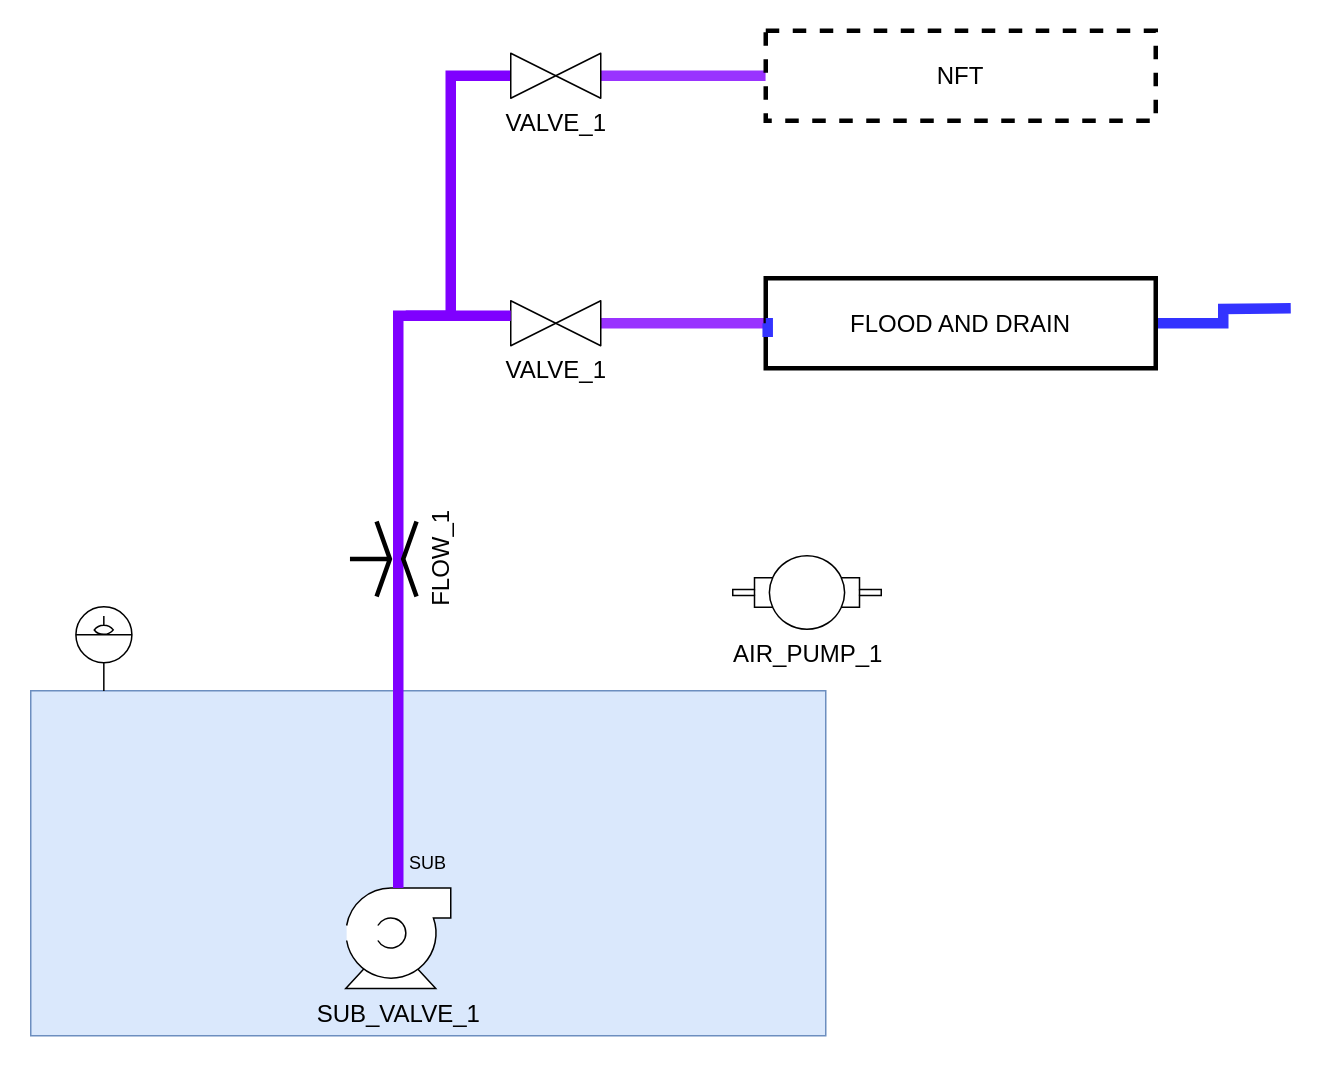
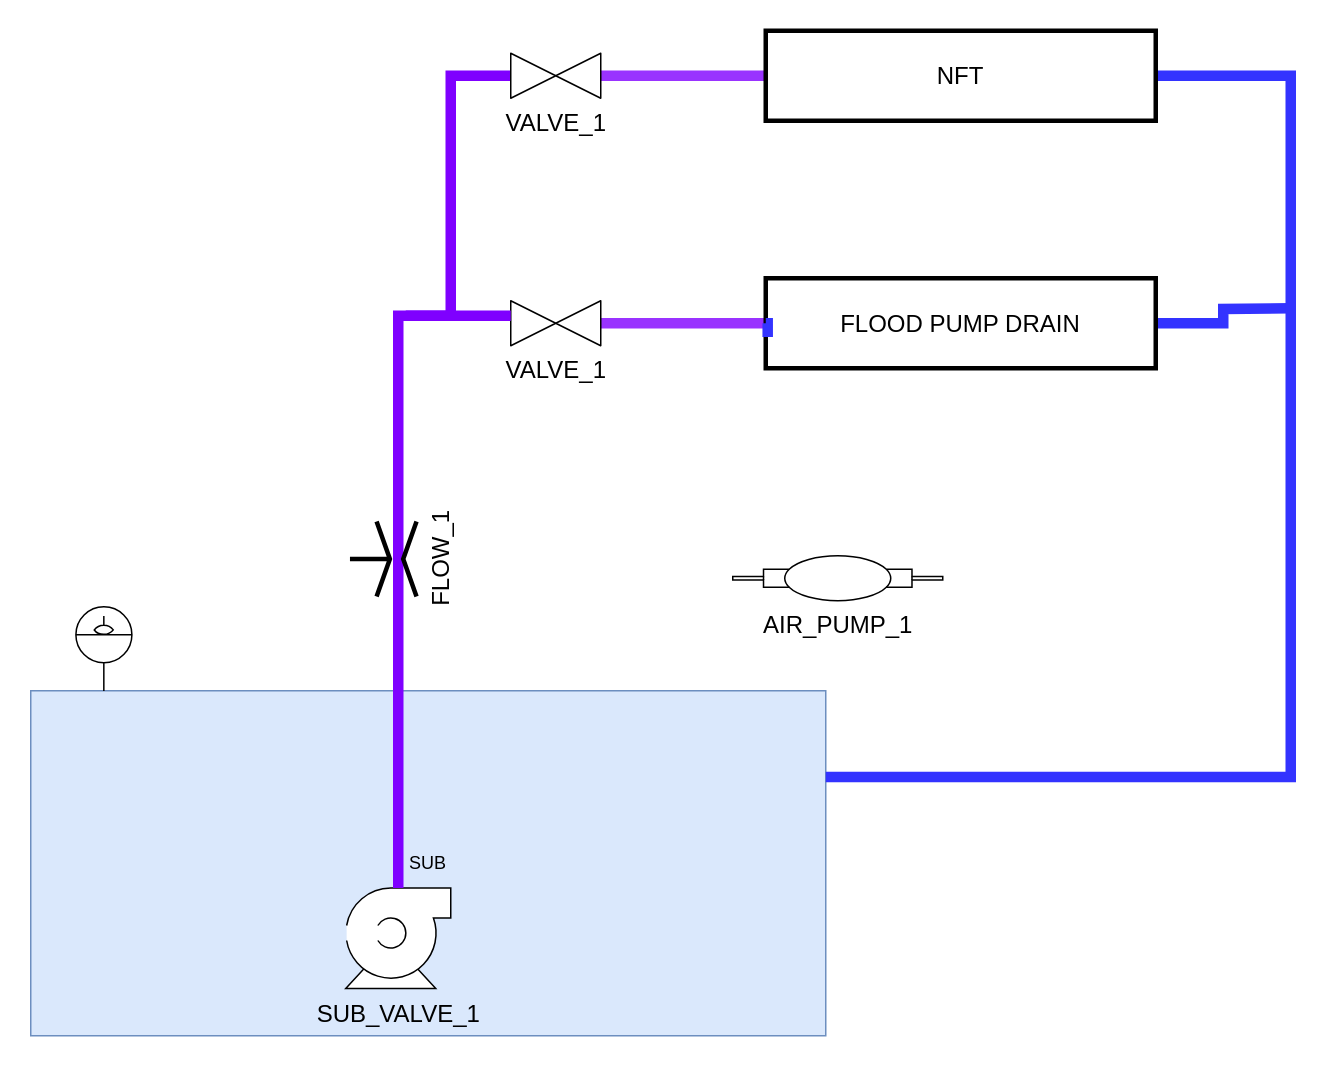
(961, 76) -> (961, 76)
(961, 323) -> (961, 323)
none -> (1291, 591)
(807, 593) -> (838, 578)
